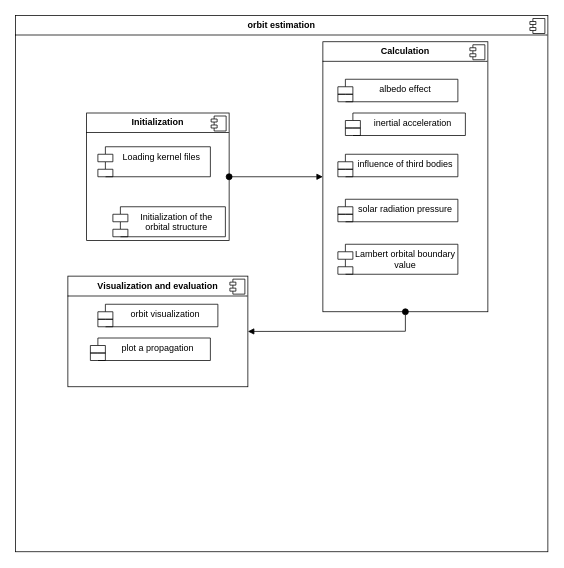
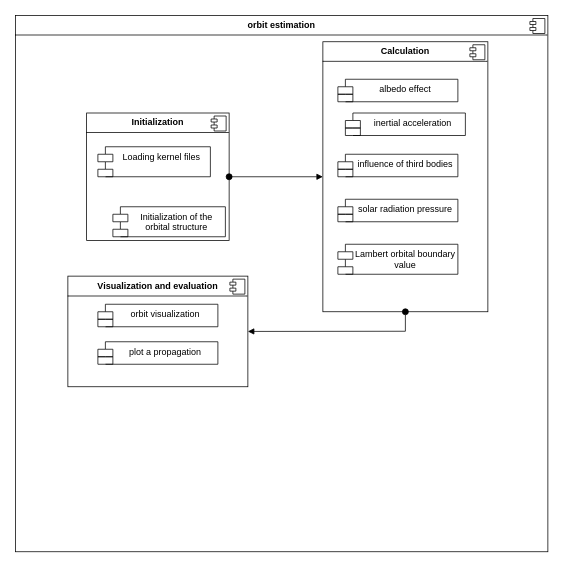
(150, 349) -> (158, 353)
